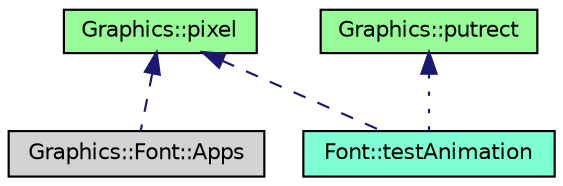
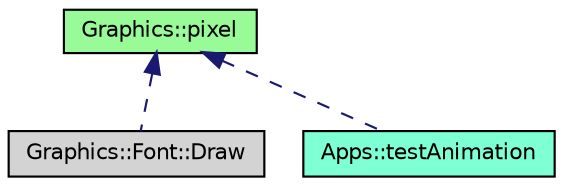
(429, 31) -> none
(136, 154) -> (136, 154)
(429, 154) -> (429, 154)
